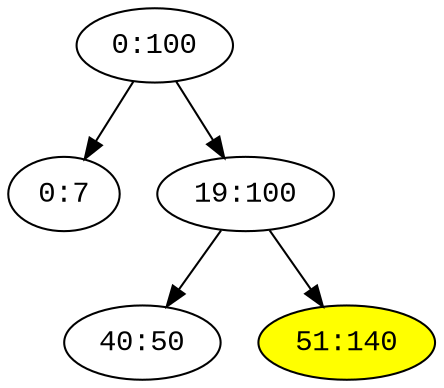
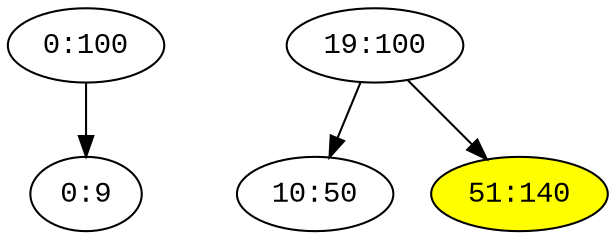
(195, 111) -> none
(64, 194) -> (86, 194)
(142, 343) -> (315, 194)
